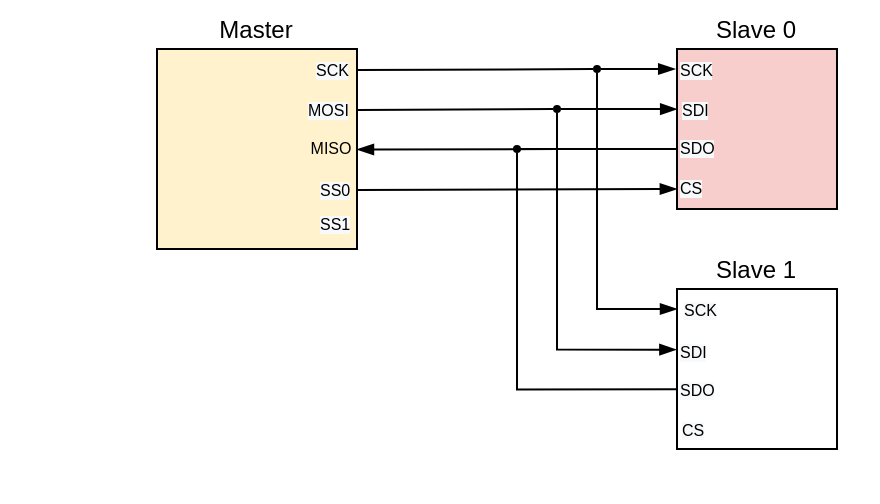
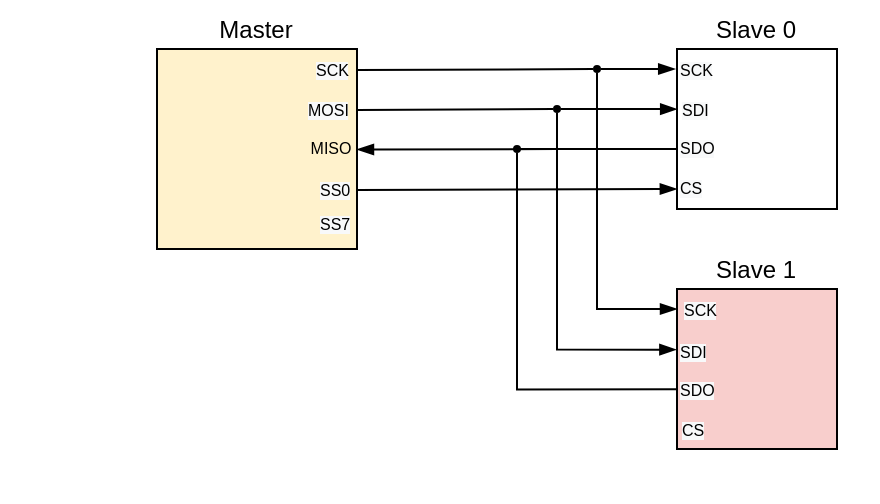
(757, 129) -> (757, 129)
(341, 223) -> (341, 223)
(757, 369) -> (757, 369)
